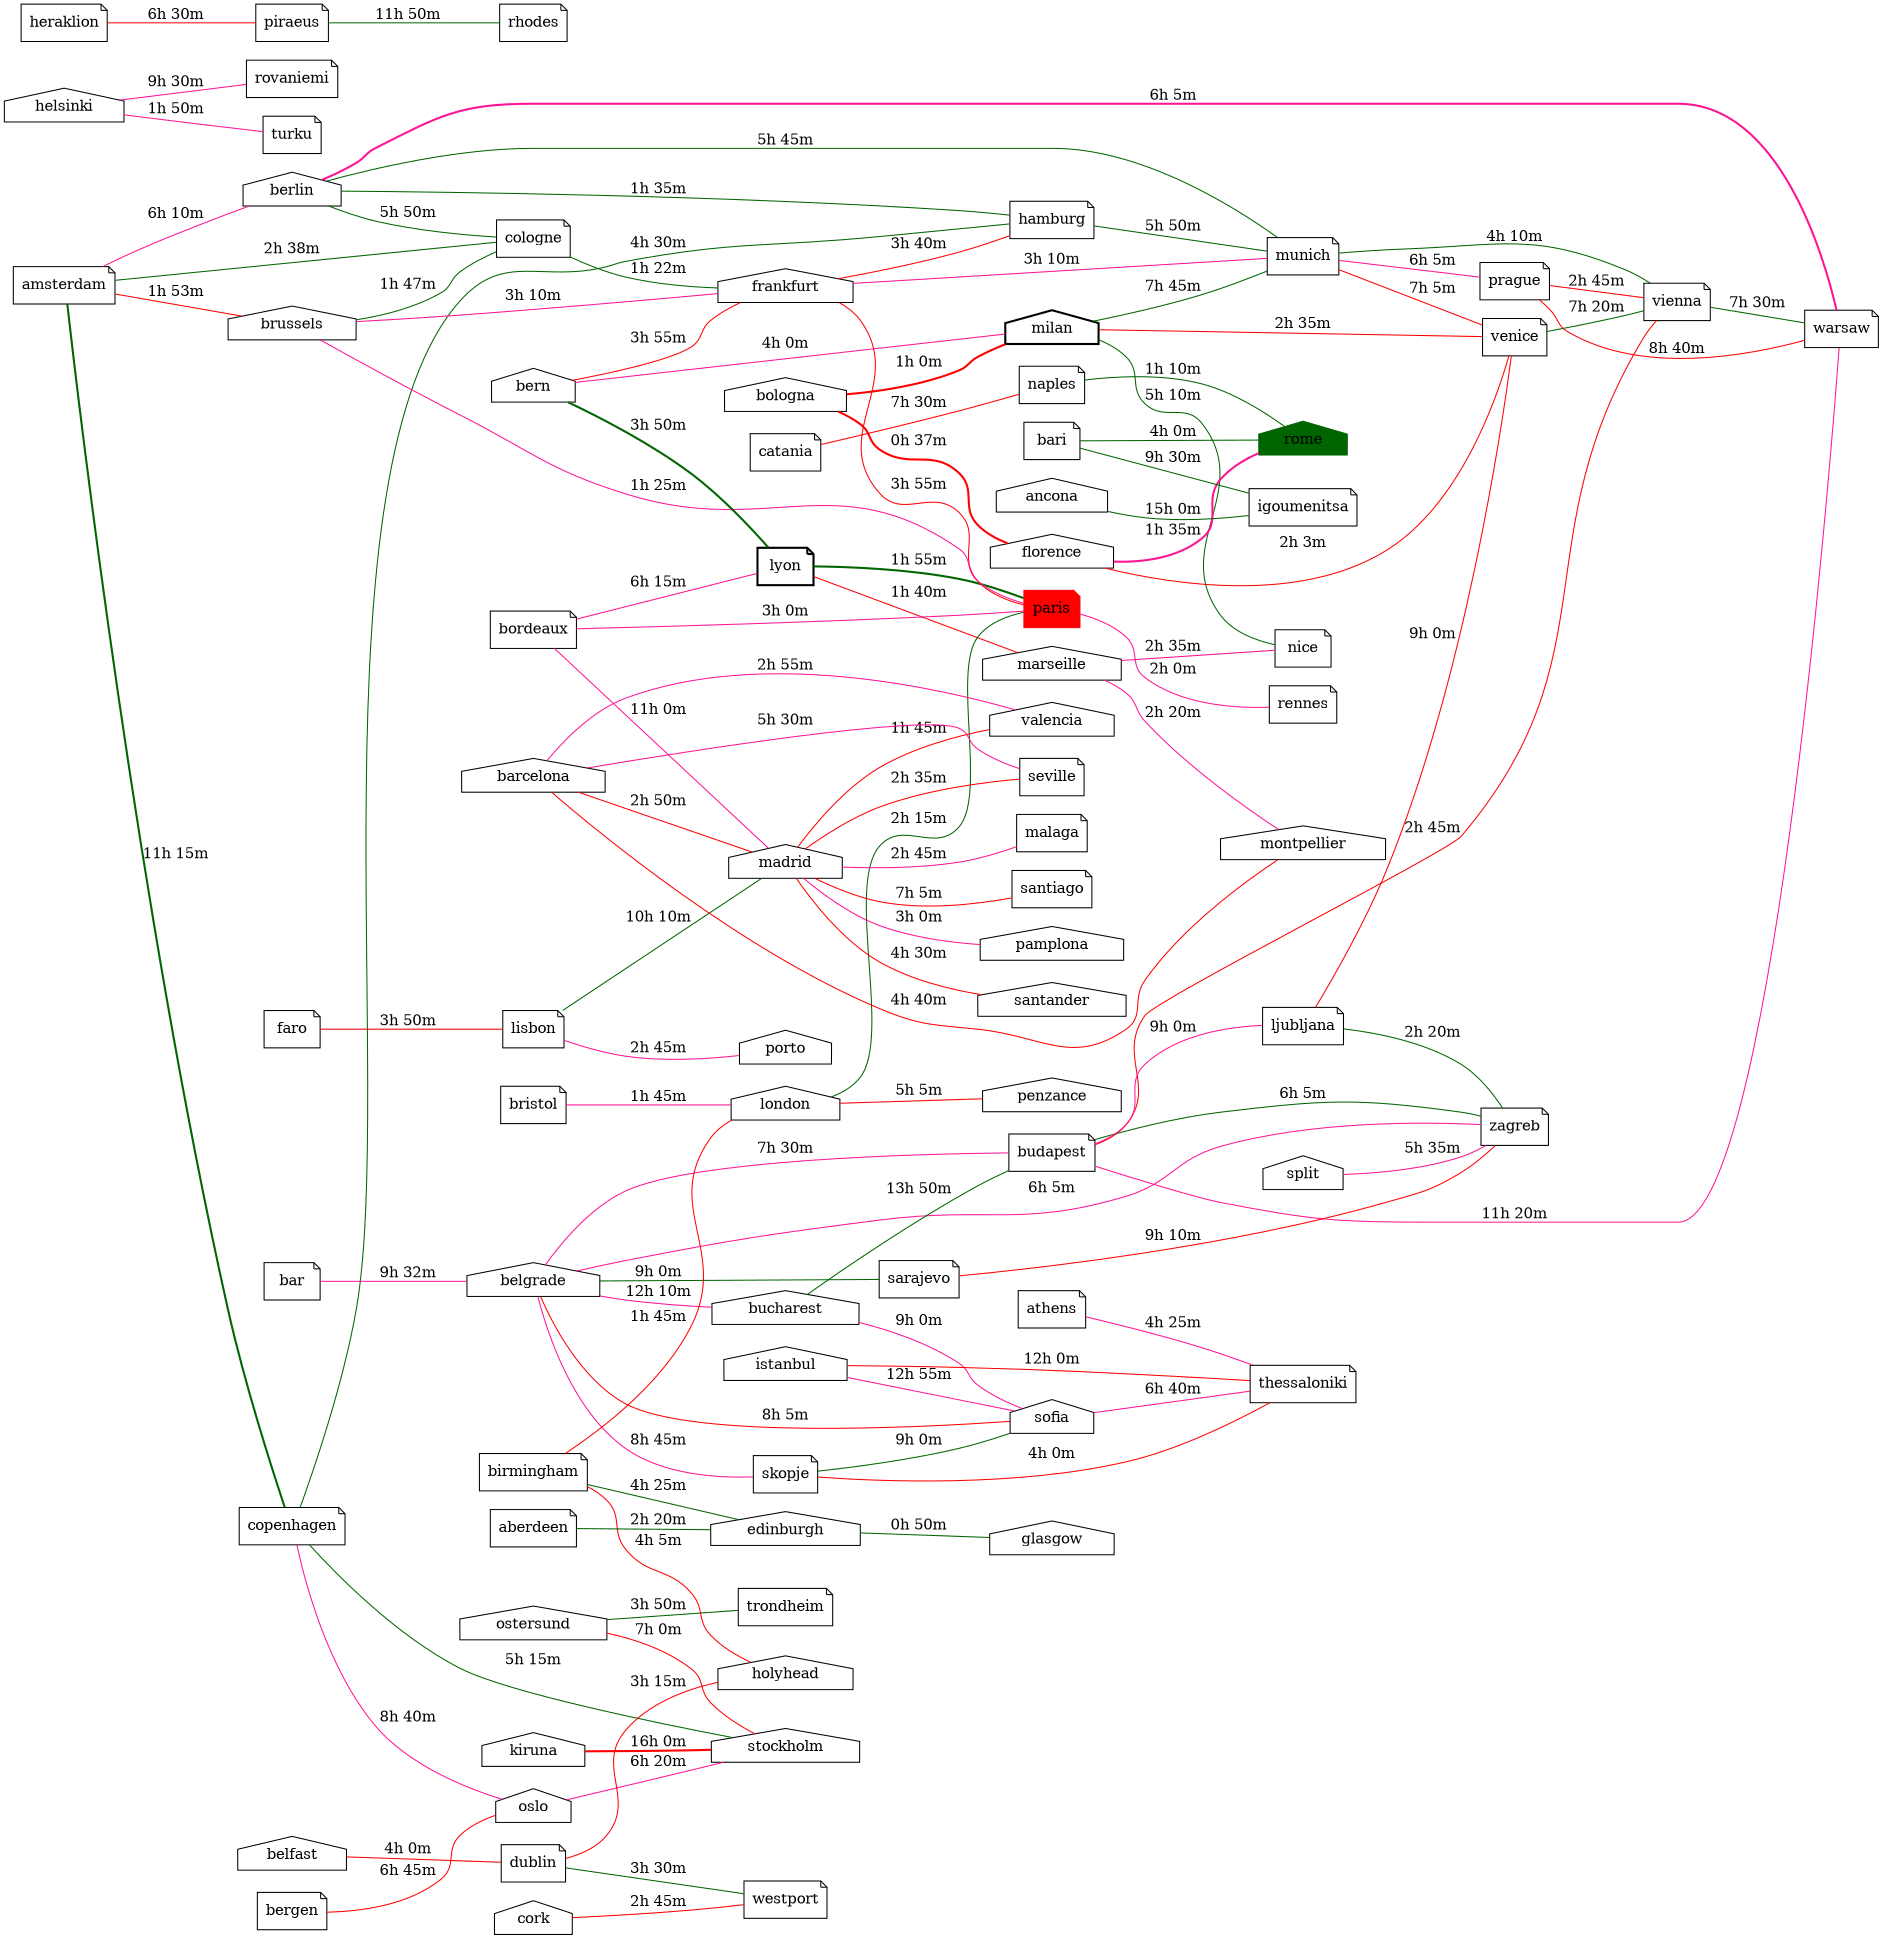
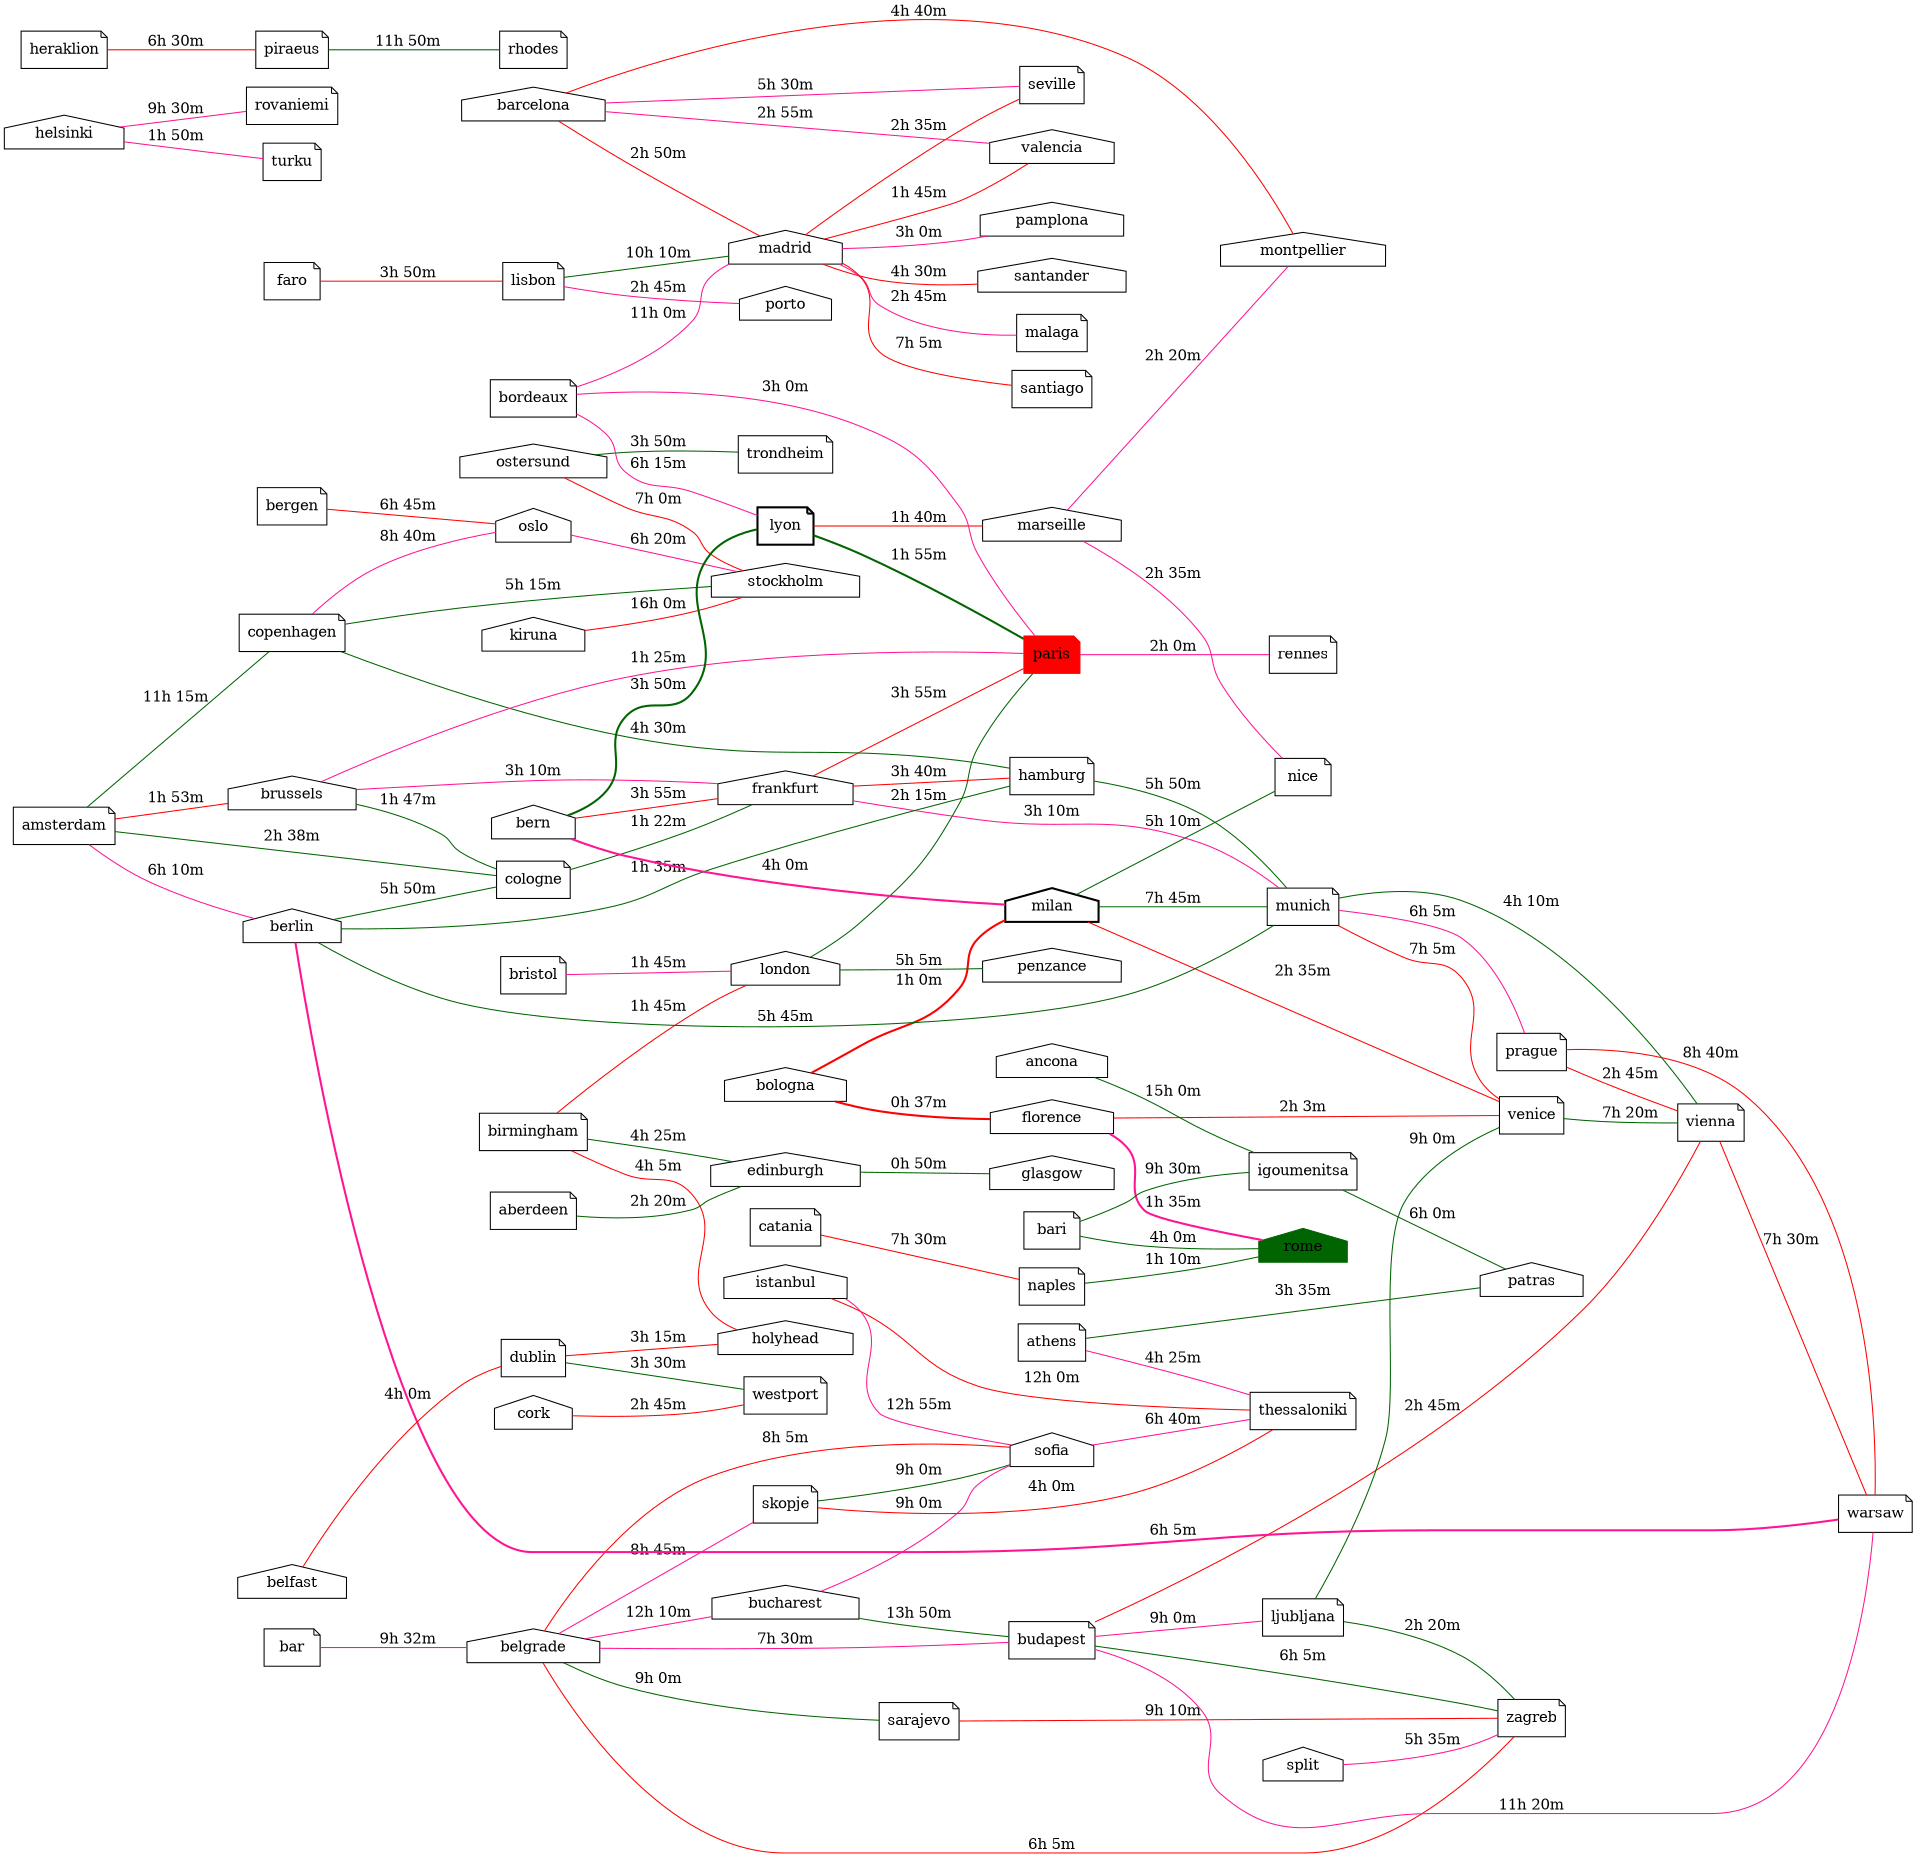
(1758, 315) -> (1793, 1318)
(790, 358) -> (786, 884)
(1445, 692) -> (1390, 1346)
(152, 910) -> (178, 729)
(911, 1101) -> (911, 970)
(1035, 1214) -> (1007, 1853)
none -> (1532, 1281)
(648, 1751) -> (665, 618)
